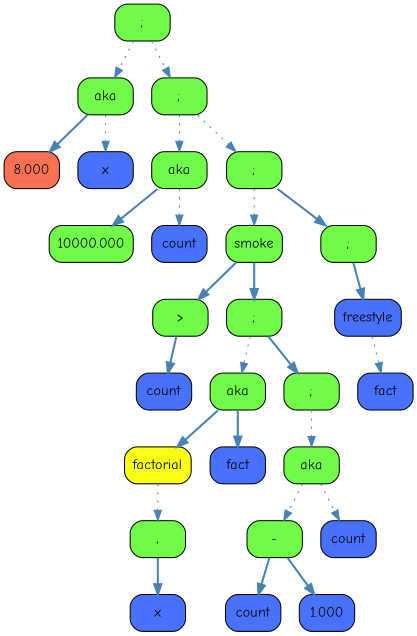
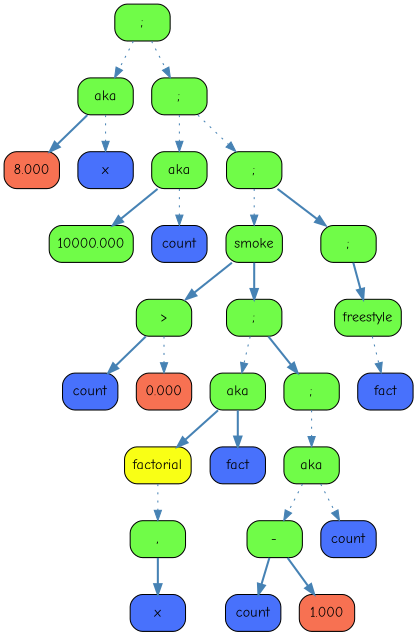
(368, 318) -> (368, 318)
none -> (164, 392)
(327, 613) -> (327, 613)
